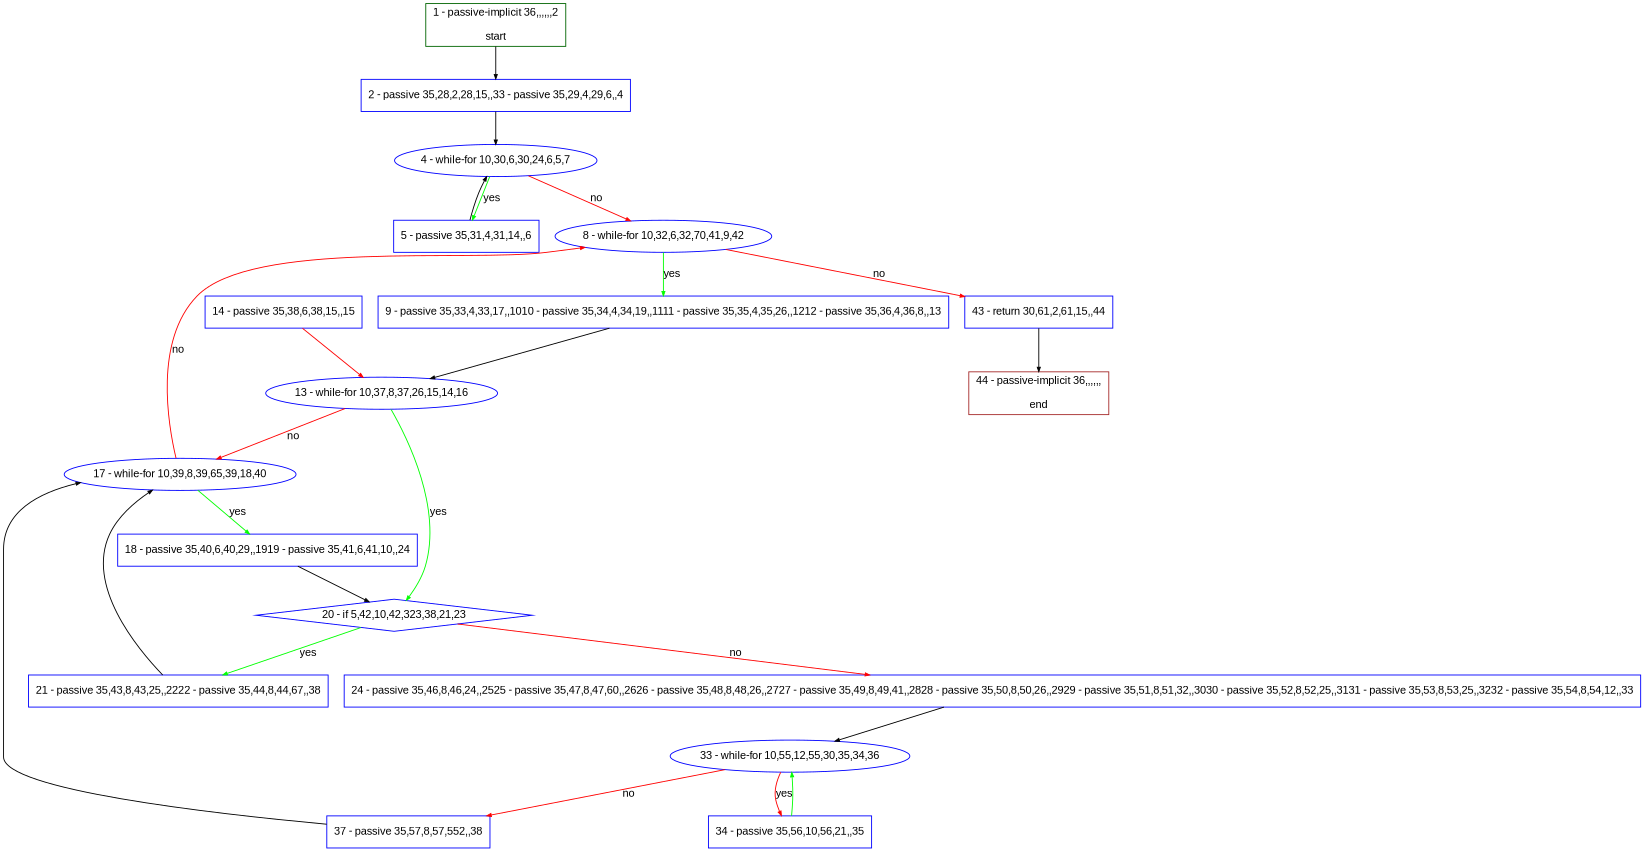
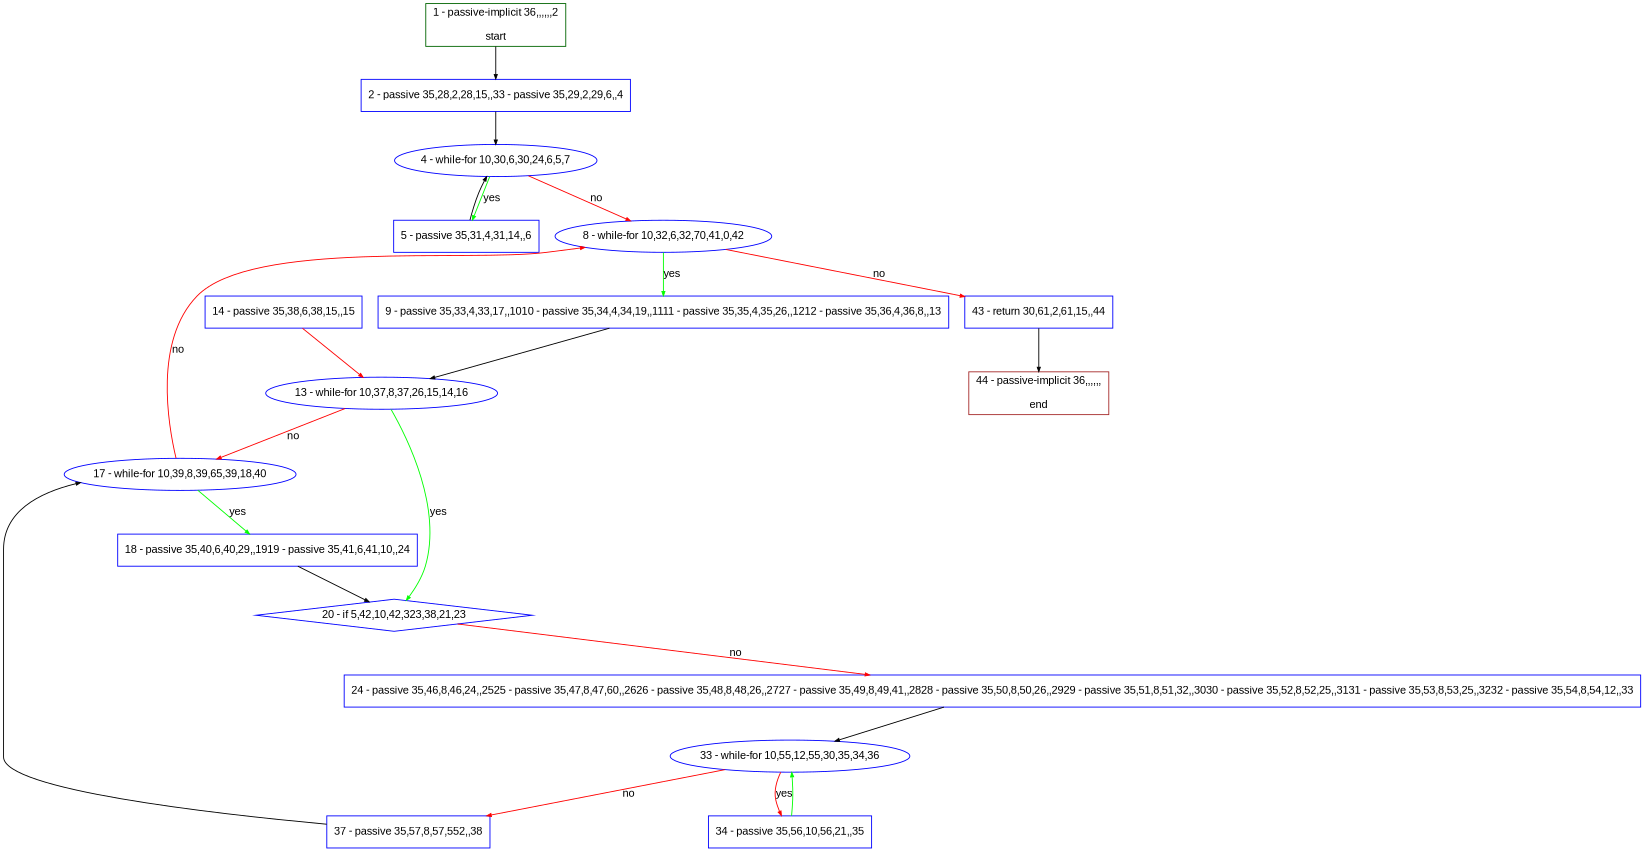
(496, 95) -> (496, 95)
(663, 236) -> (663, 236)
(178, 691) -> none
